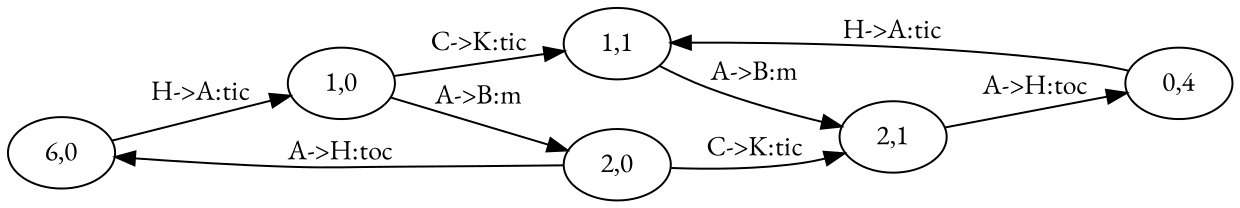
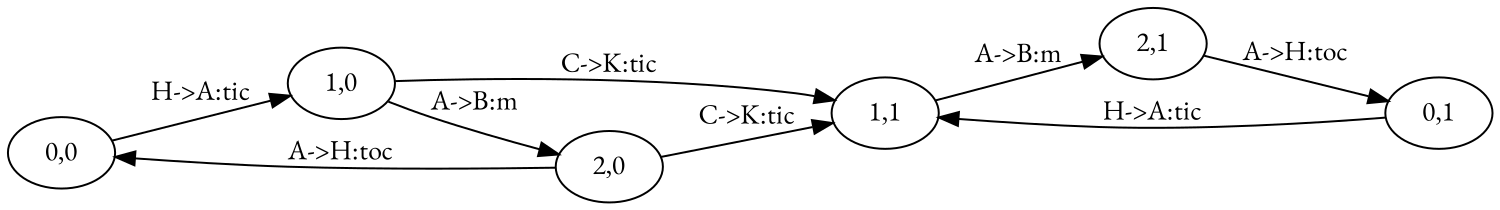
(1179, 83) -> (1439, 113)
(62, 153) -> (62, 153)
(748, 168) -> (737, 142)
